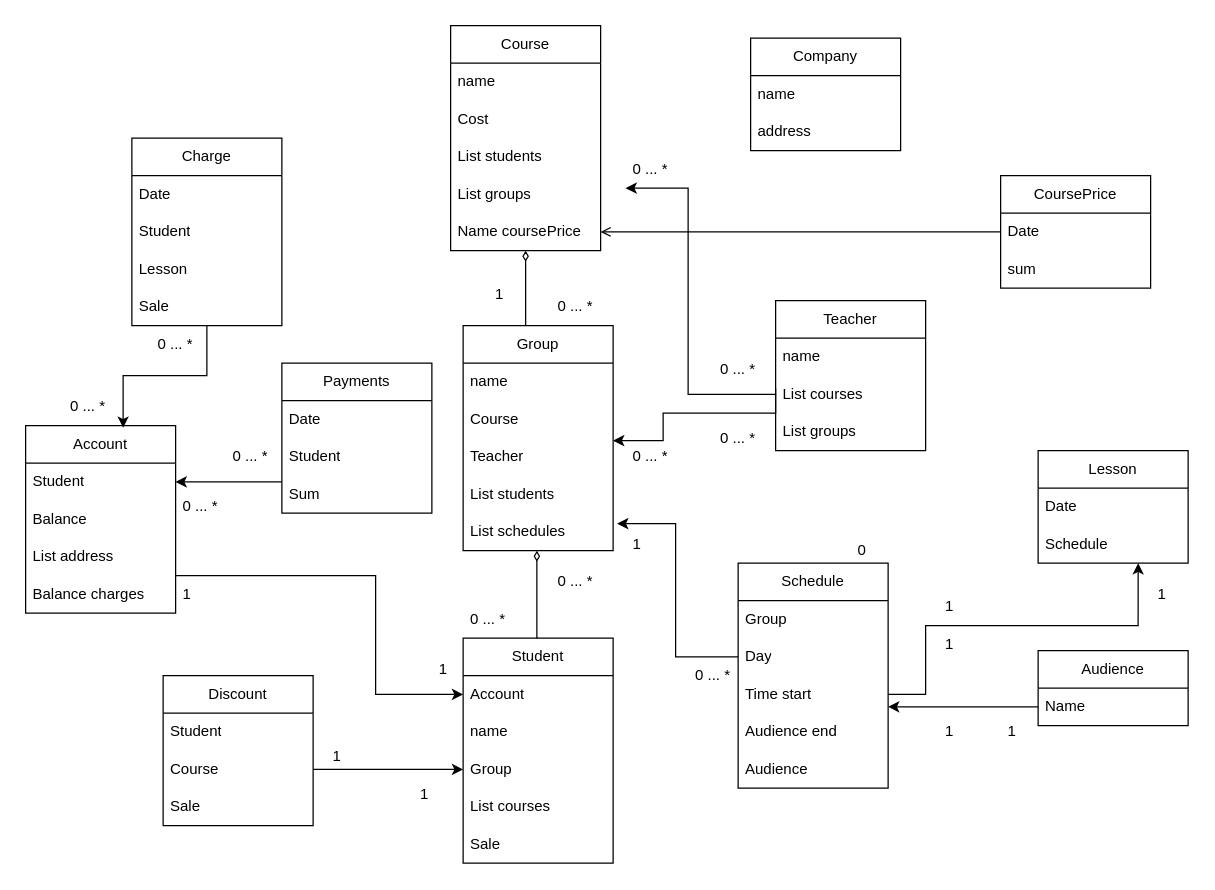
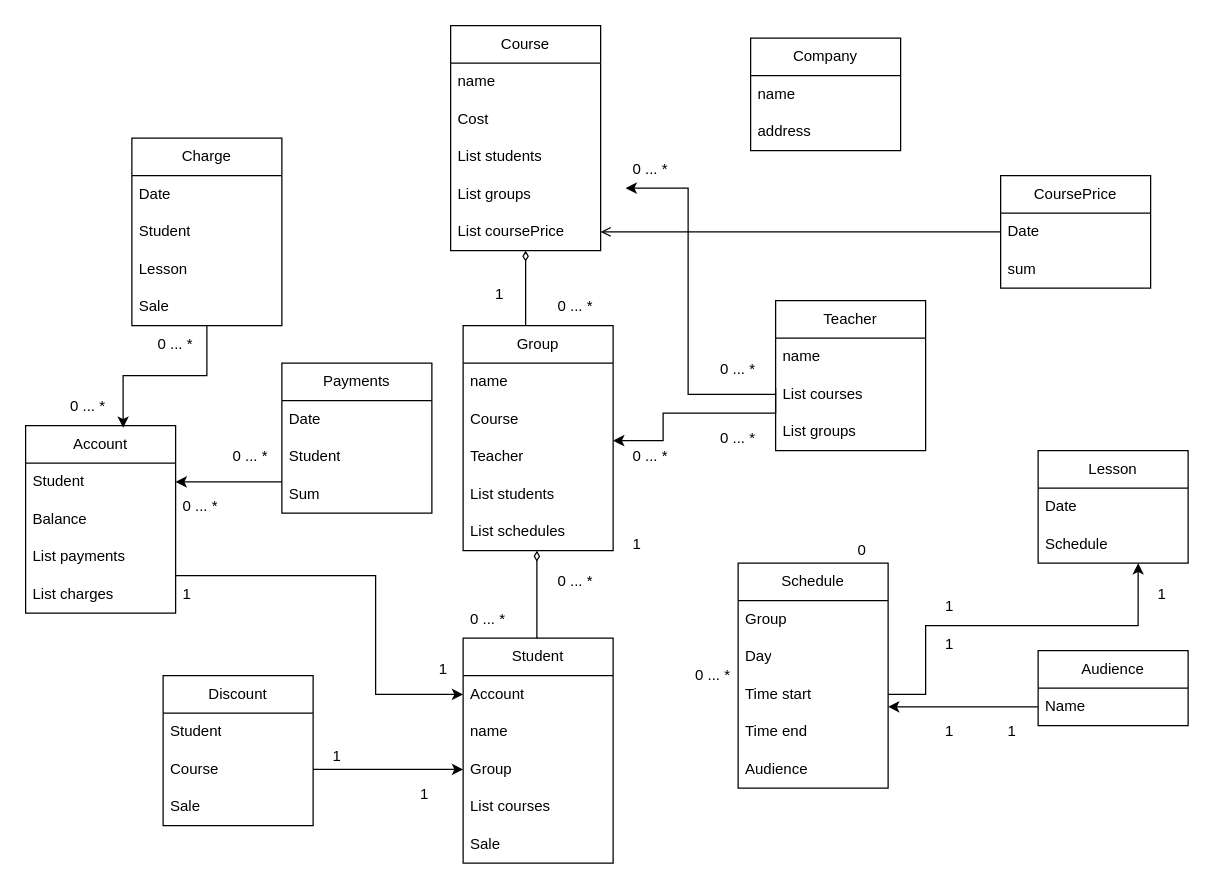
(521, 232) -> (519, 232)
(80, 557) -> (84, 557)
(92, 594) -> (80, 594)
(676, 596) -> none
(792, 732) -> (775, 732)
